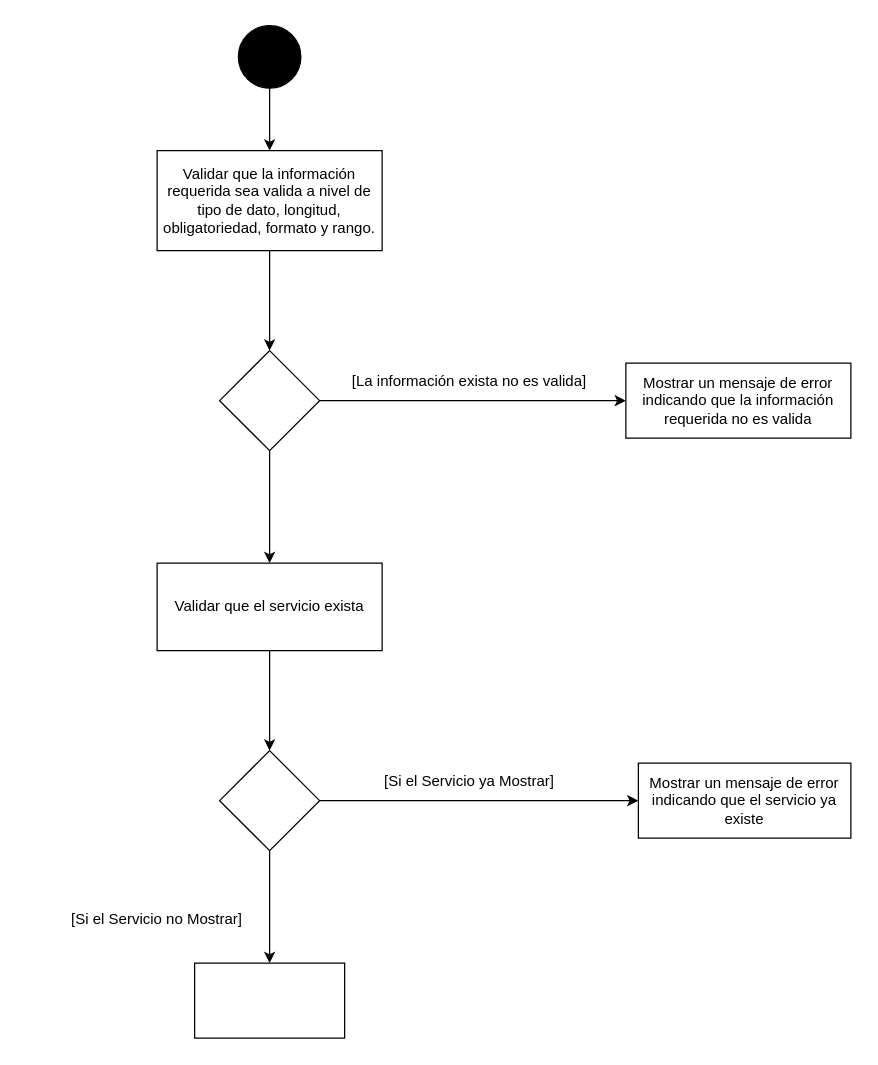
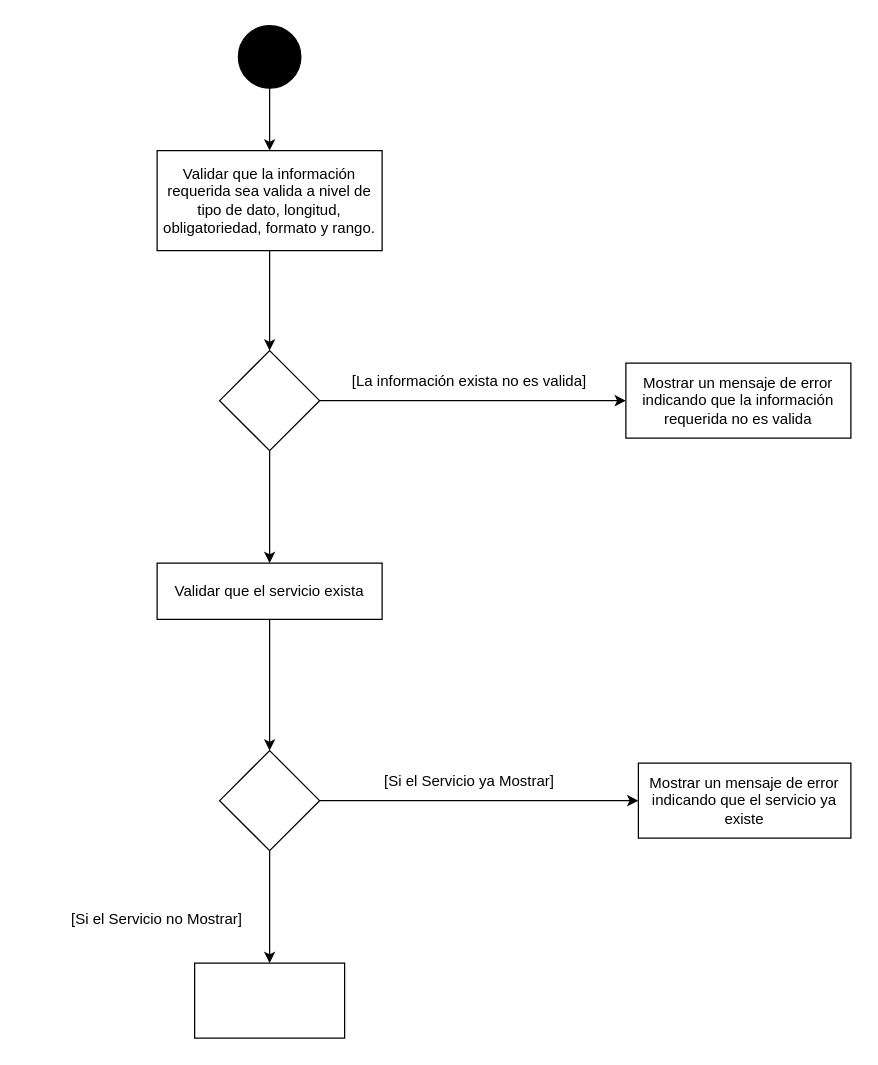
(269, 607) -> (269, 591)
